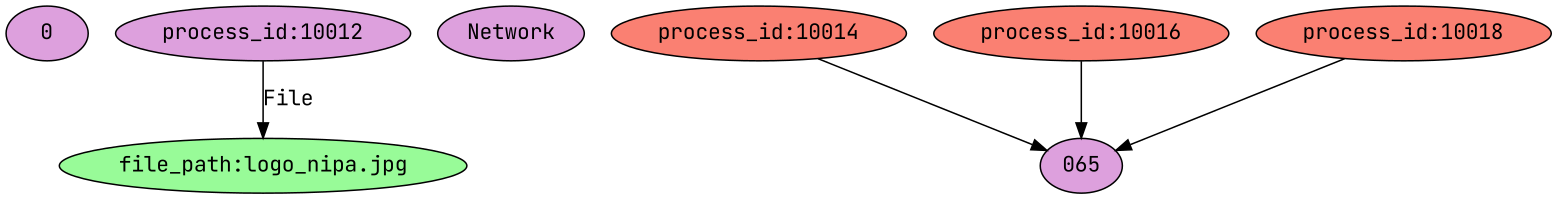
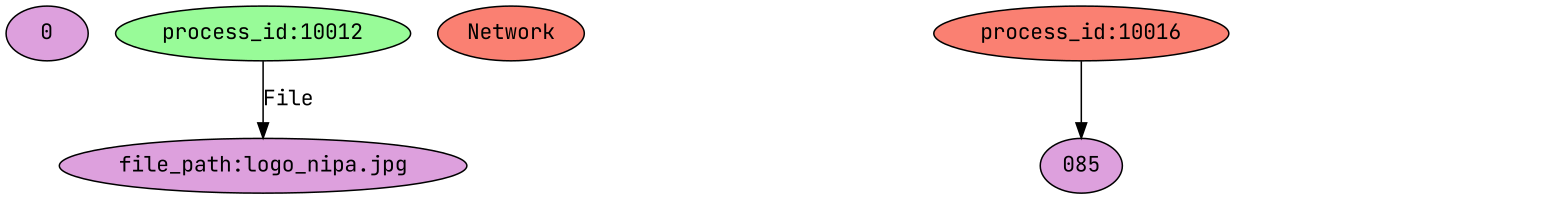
(263, 33) -> (263, 33)
(511, 33) -> (511, 33)
(759, 33) -> none
(1404, 33) -> none
(263, 166) -> (263, 166)
(1081, 166) -> (1081, 166)
